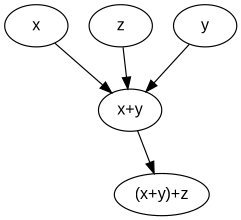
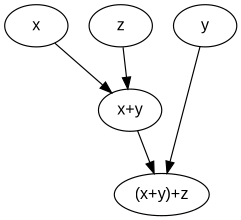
(172, 64) -> (185, 104)
